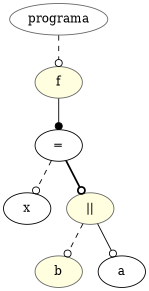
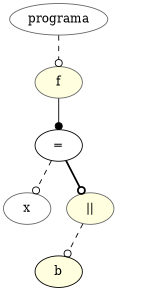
(27, 209) -> (27, 209)
(59, 272) -> (59, 272)
(122, 272) -> none
